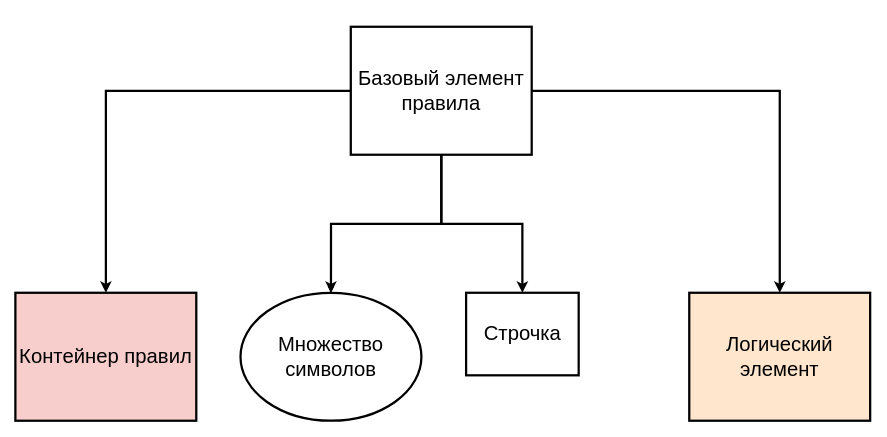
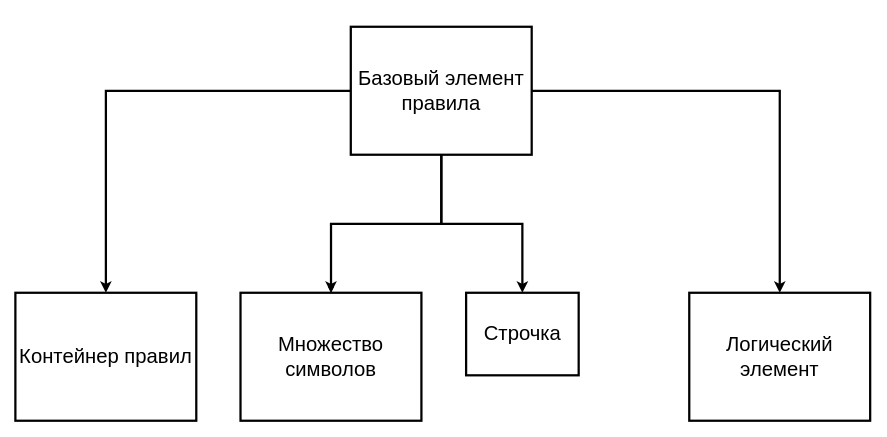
(106, 356) -> (106, 356)
(331, 356) -> (331, 356)
(779, 356) -> (779, 356)
